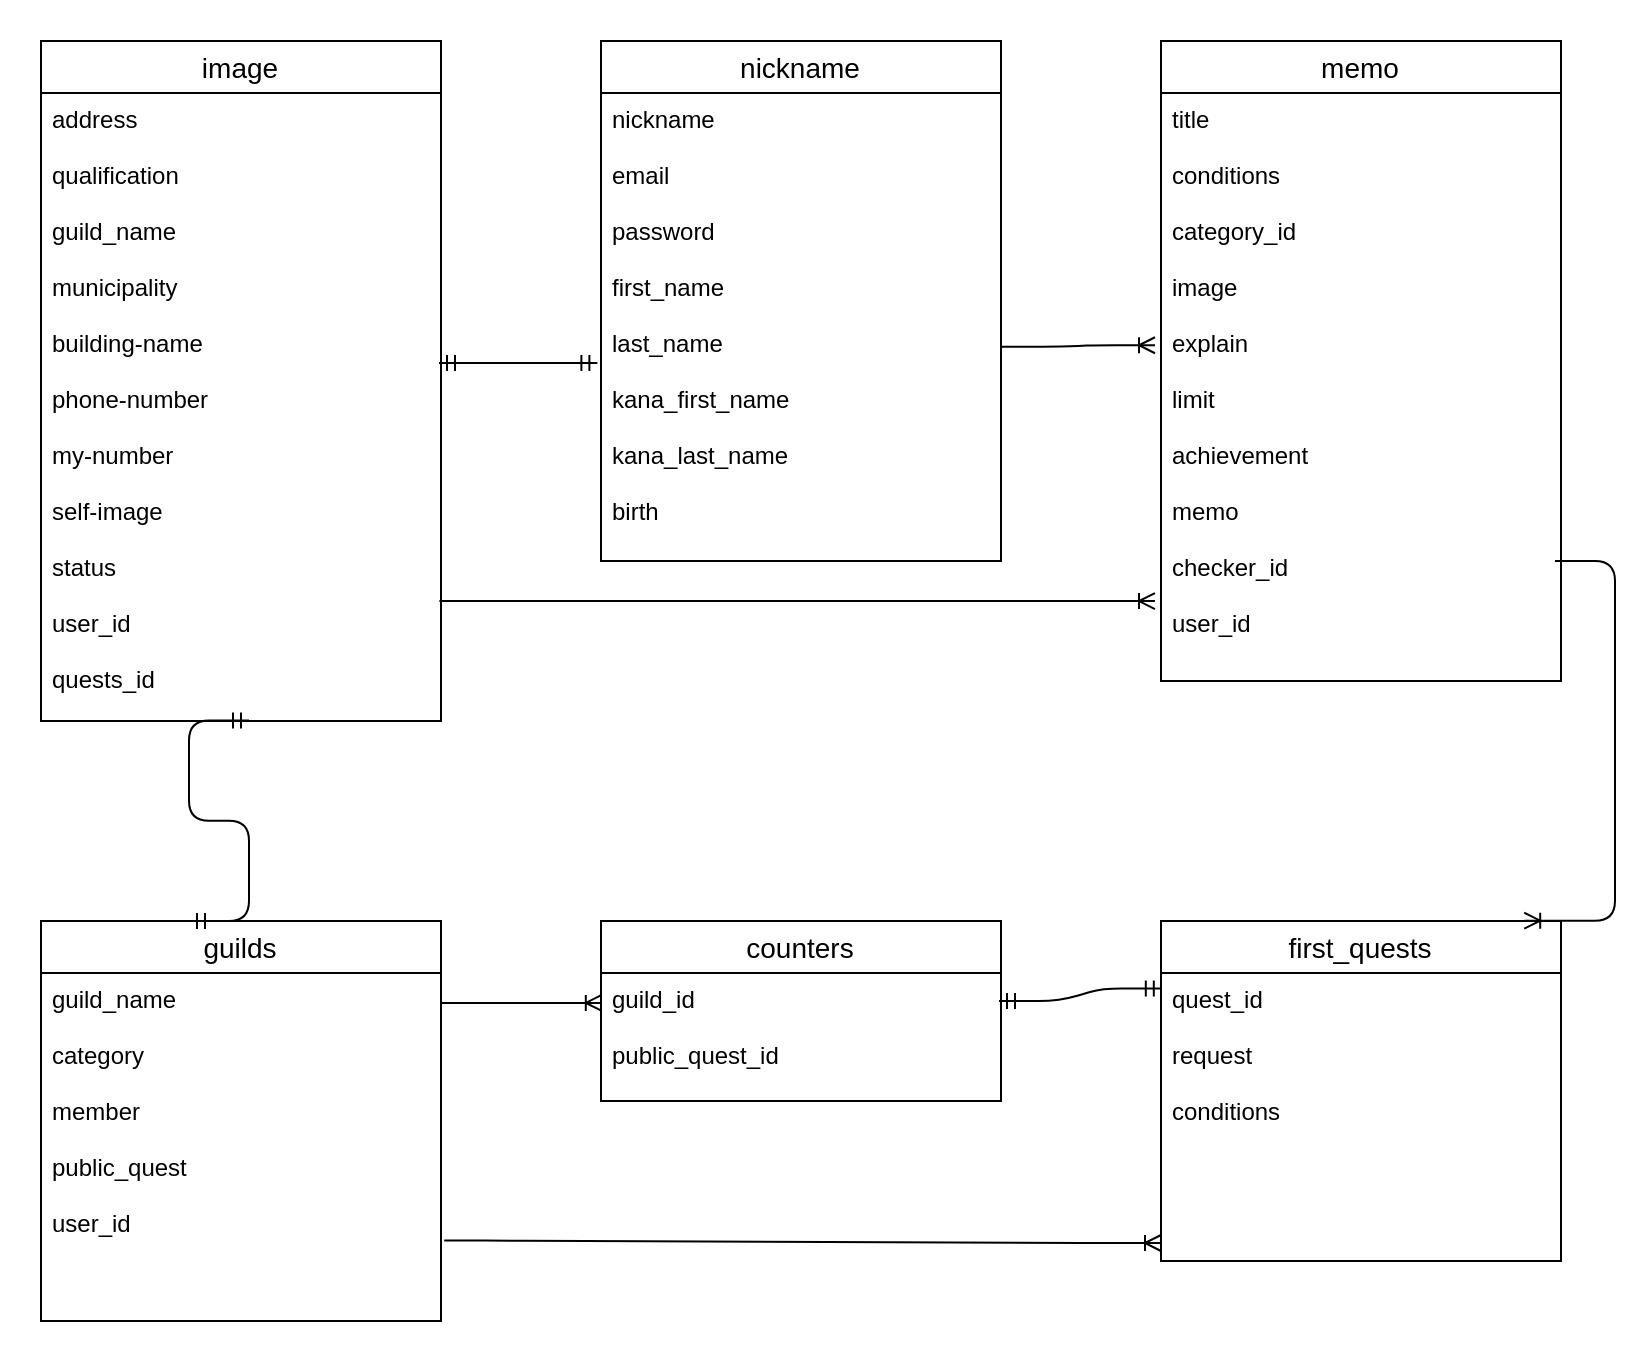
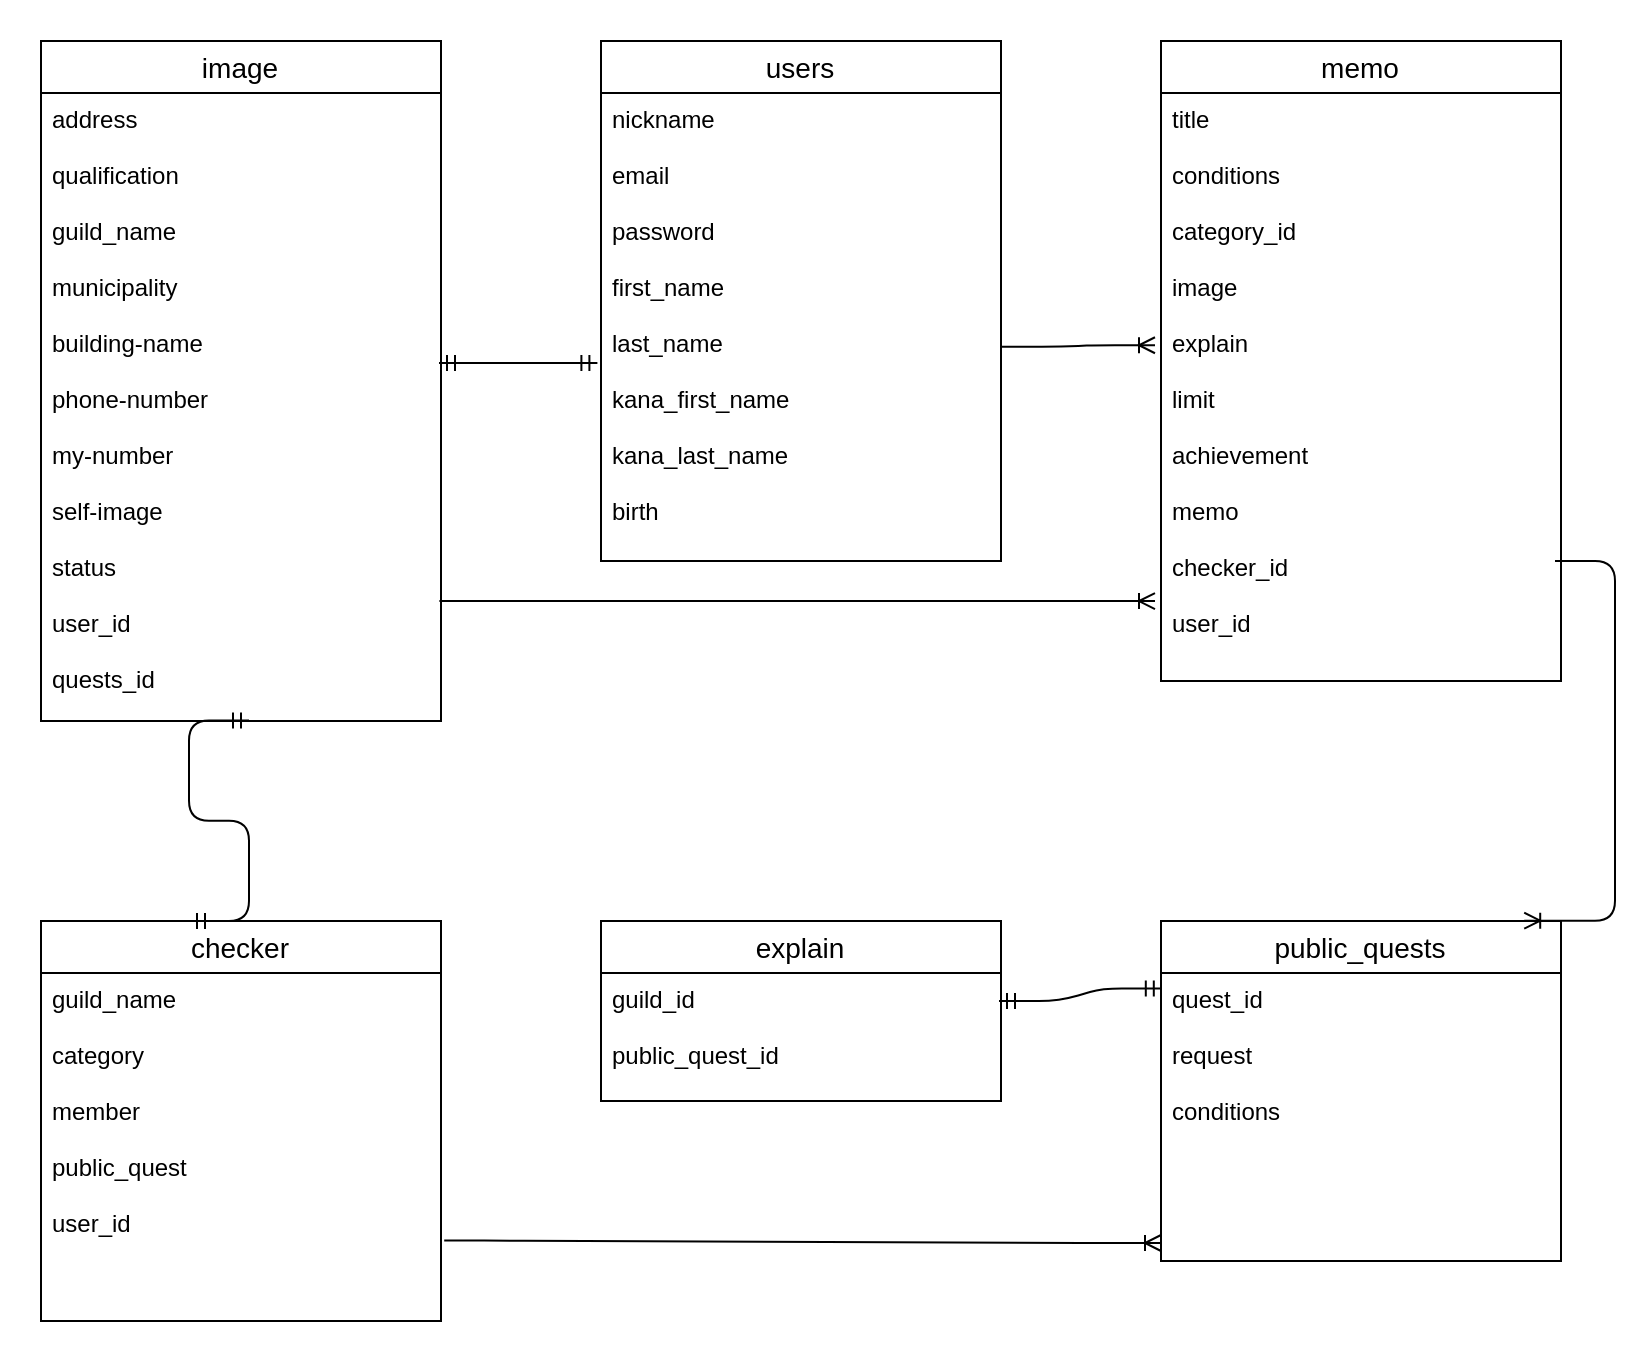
(800, 69) -> (800, 69)
(240, 949) -> (240, 949)
(800, 949) -> (800, 949)
(1360, 949) -> (1360, 949)
(518, 1003) -> none
